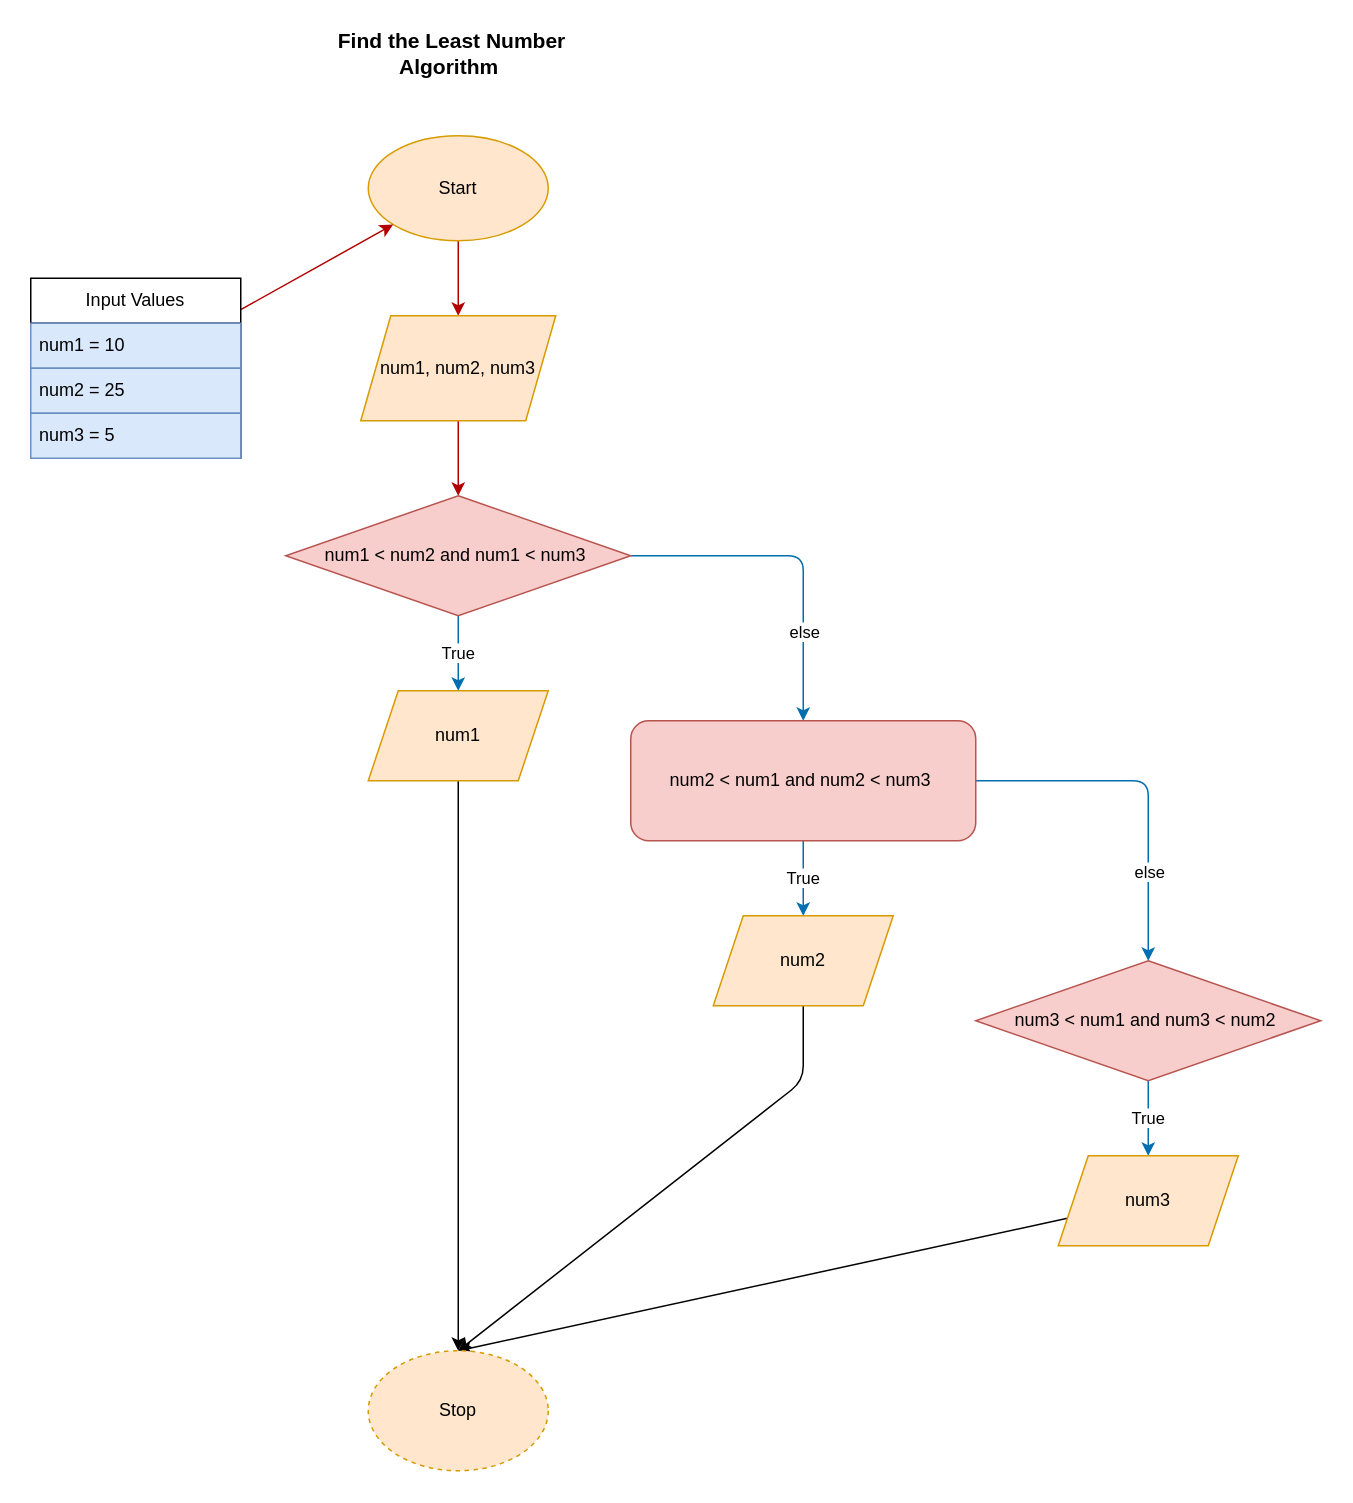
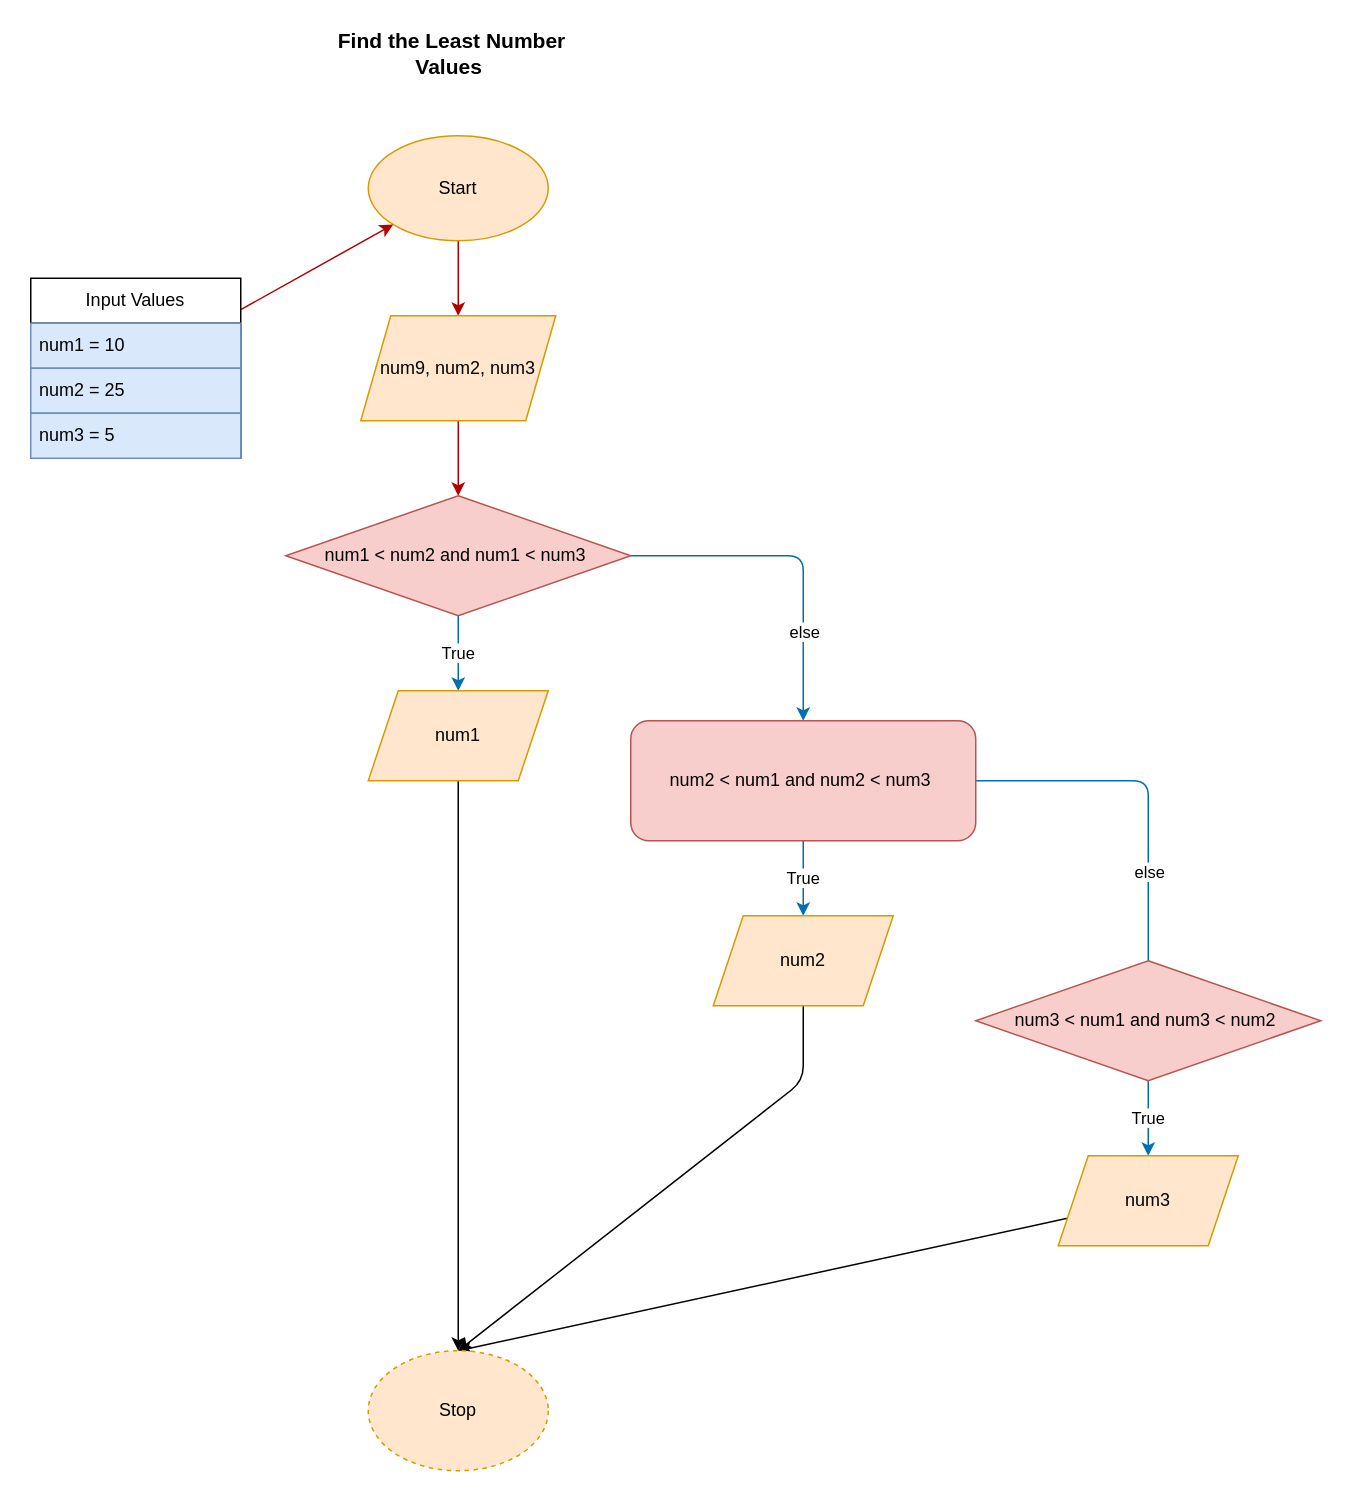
(452, 53) -> (452, 53)
(458, 368) -> (458, 368)
(1148, 949) -> (1148, 953)
